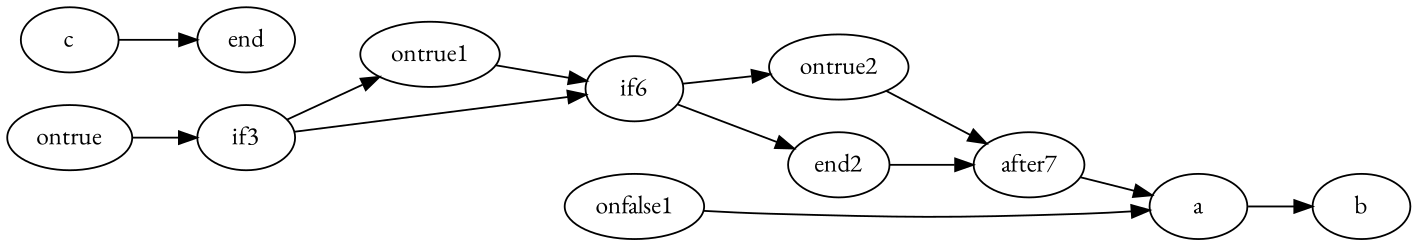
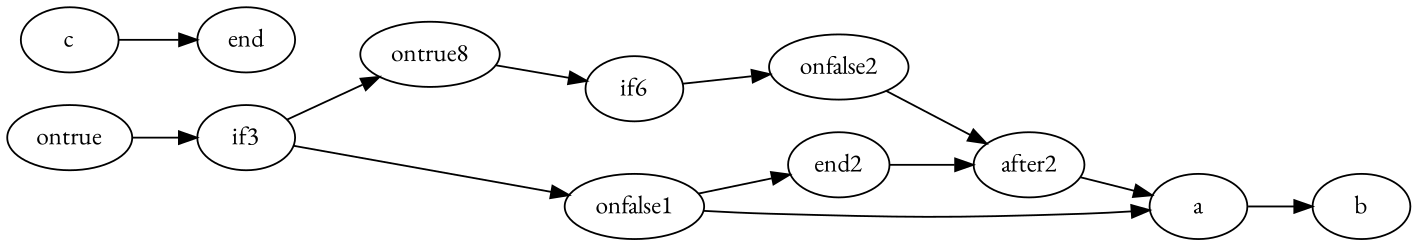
(430, 54) -> (430, 54)
(839, 67) -> (839, 67)
(431, 114) -> (422, 169)
(727, 123) -> (735, 186)
(1029, 165) -> (1029, 165)
